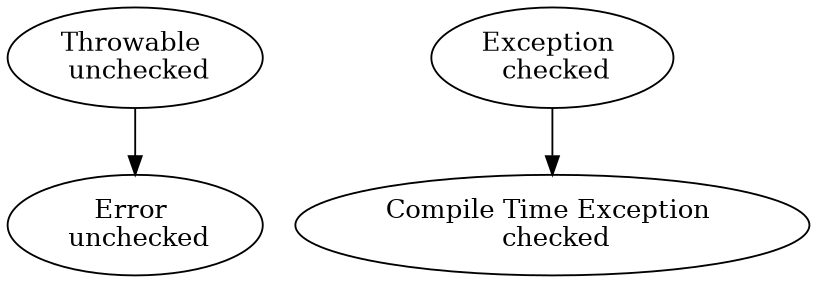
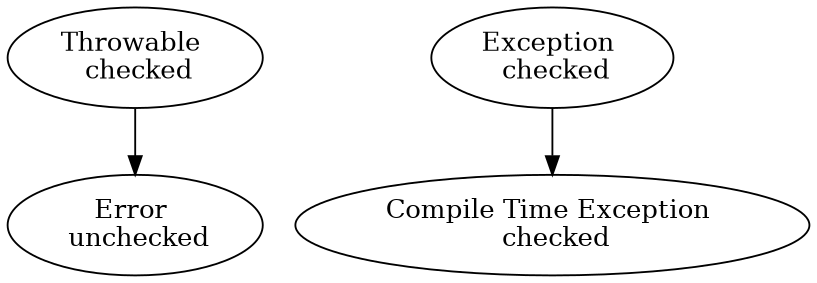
(135, 58) -> (135, 58)
